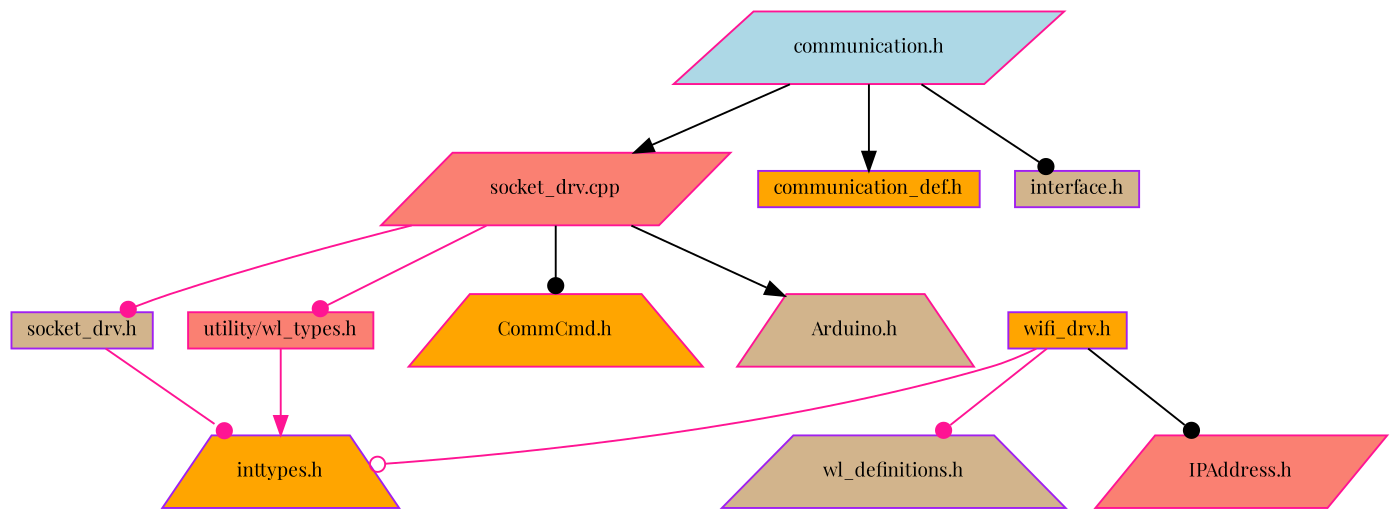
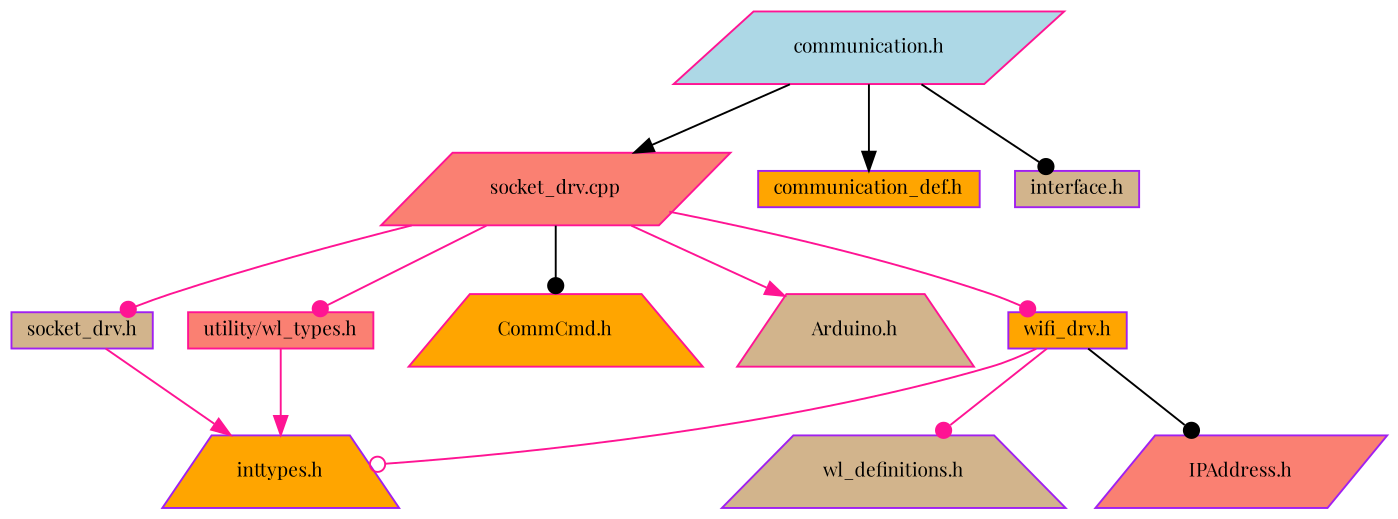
none -> (847, 252)
(699, 257) -> (699, 257)
(160, 386) -> (160, 386)
(1241, 472) -> (1241, 472)
